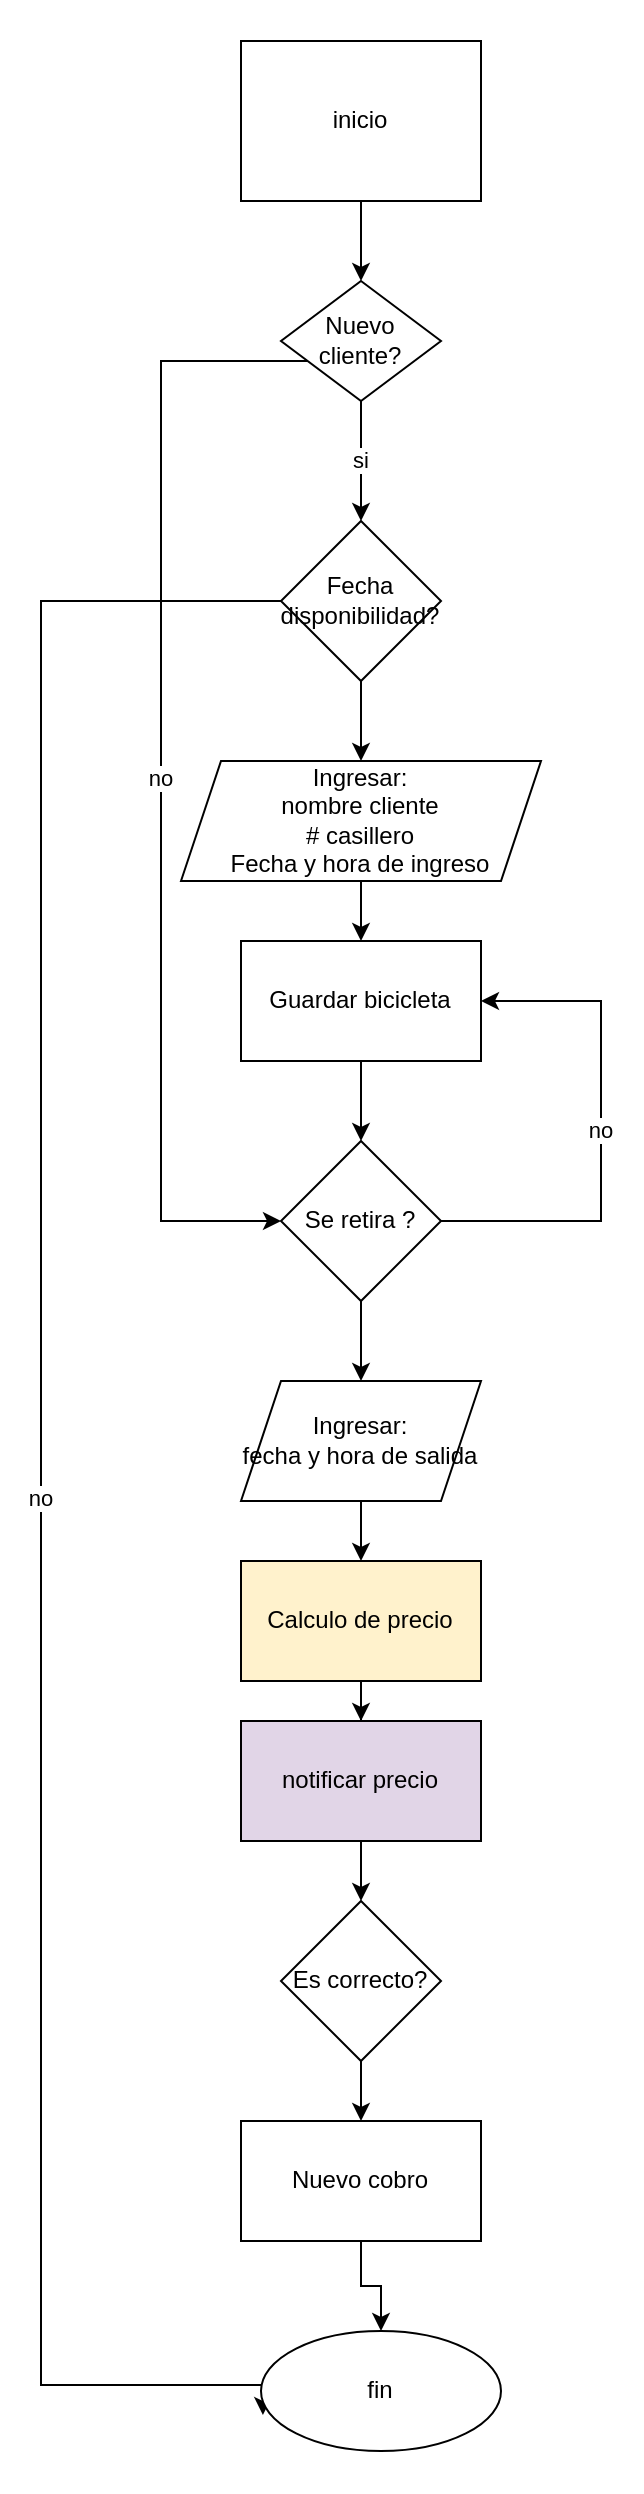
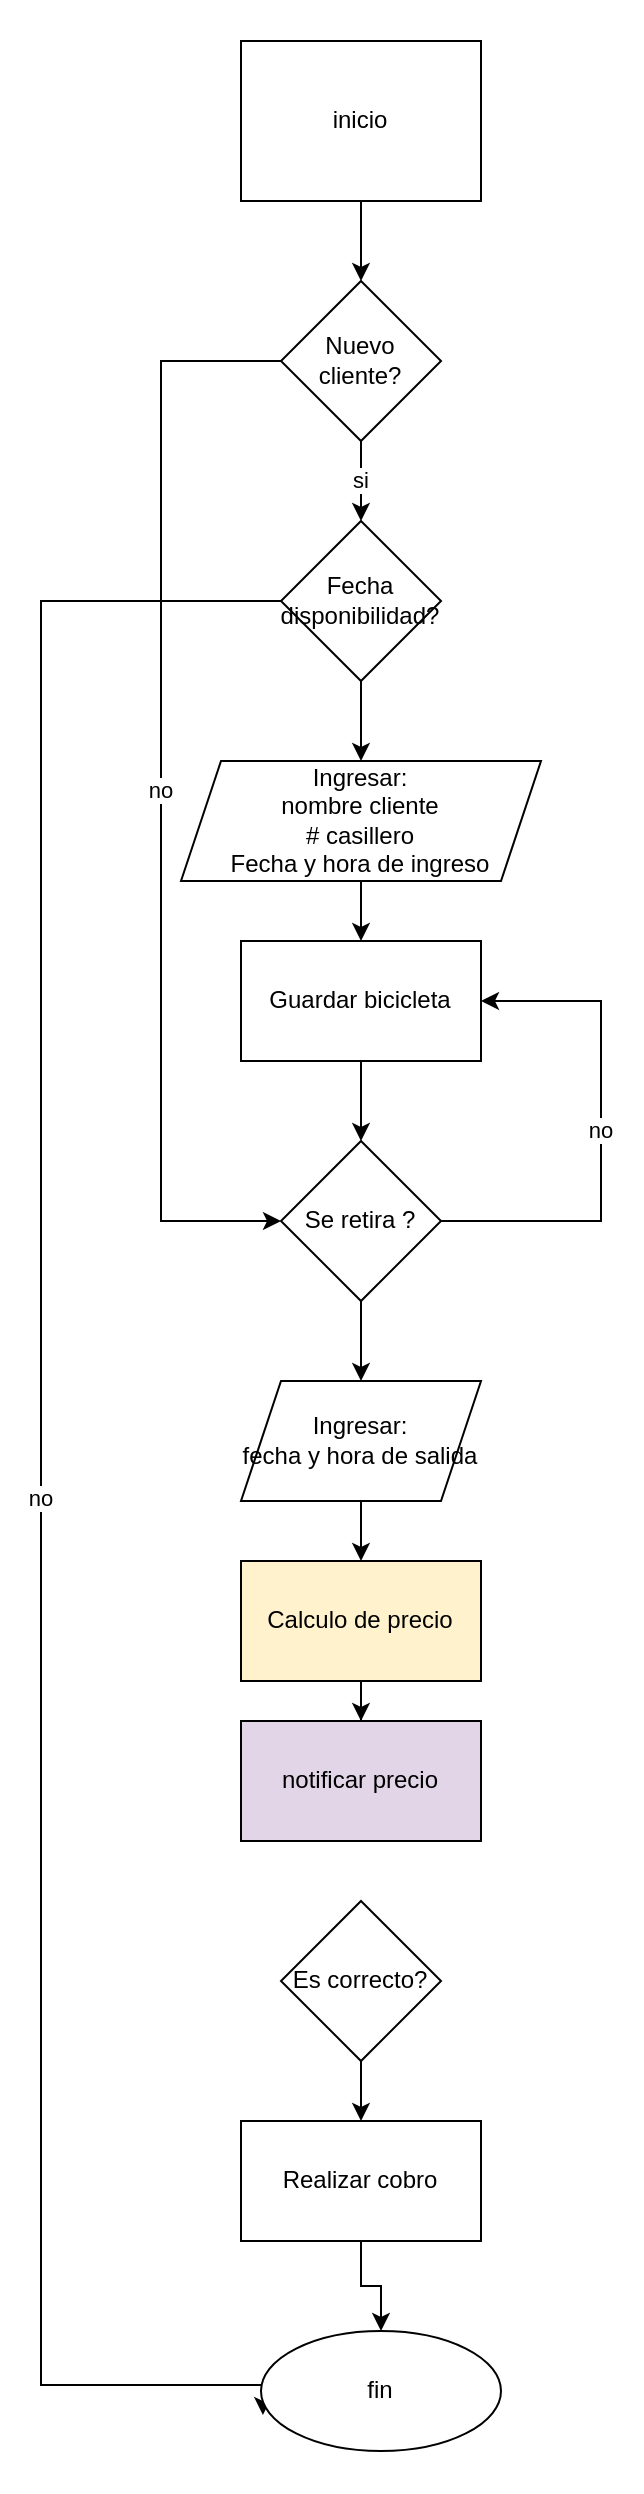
(361, 341) -> (361, 361)
(361, 1878) -> none
(361, 2181) -> (361, 2181)
